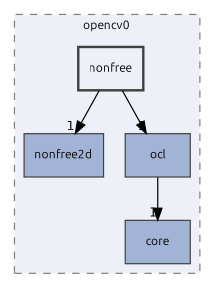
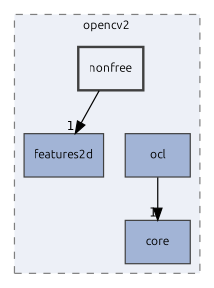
(107, 26) -> (107, 26)
(131, 107) -> none
(64, 155) -> (64, 155)
